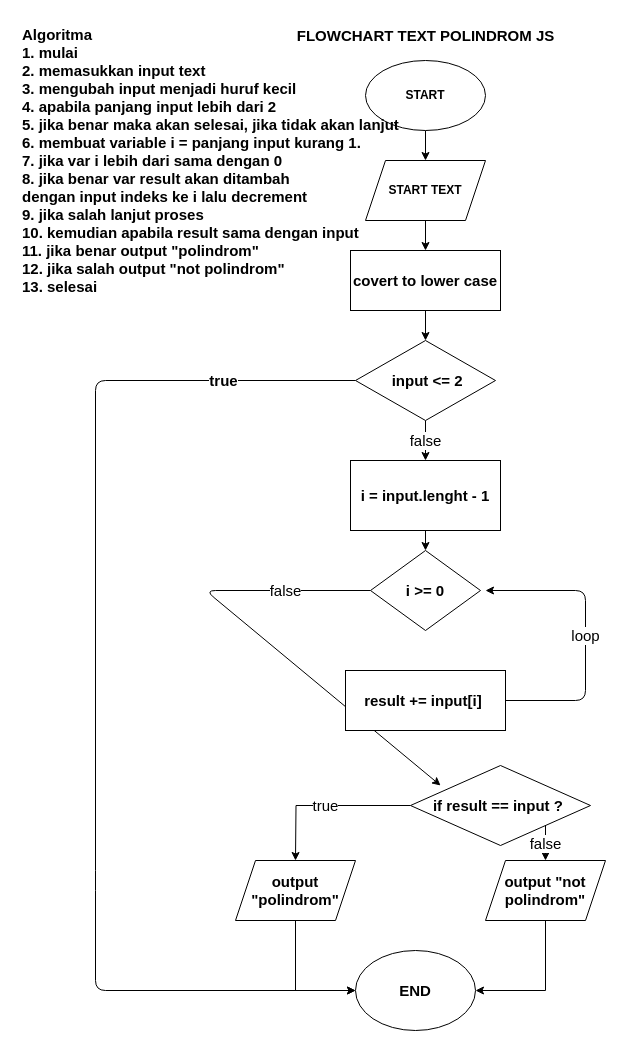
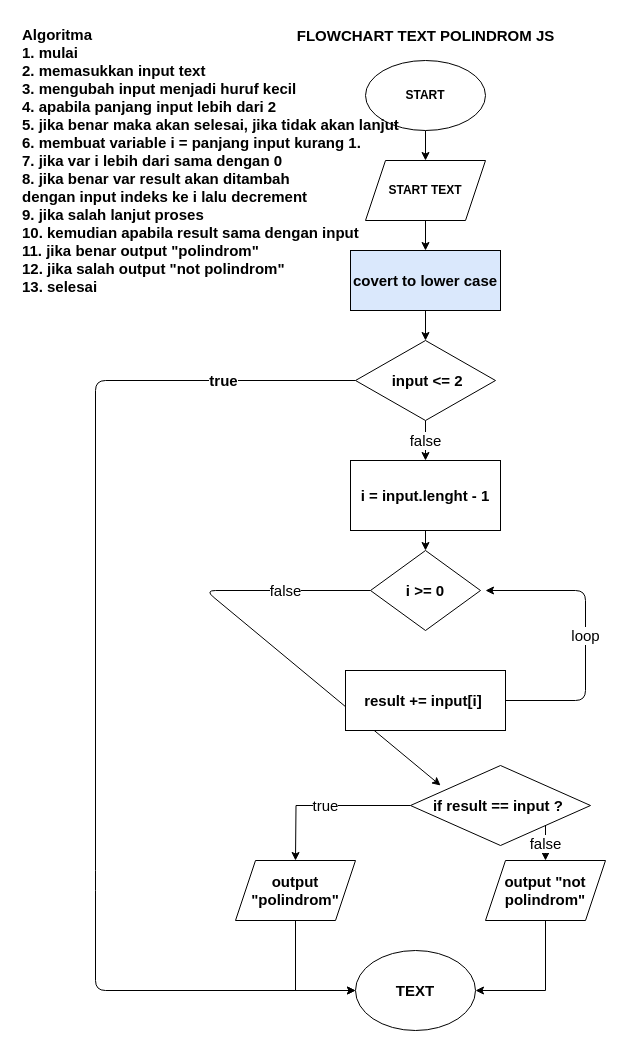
(426, 281) -> (426, 281)
(416, 991) -> (416, 991)
